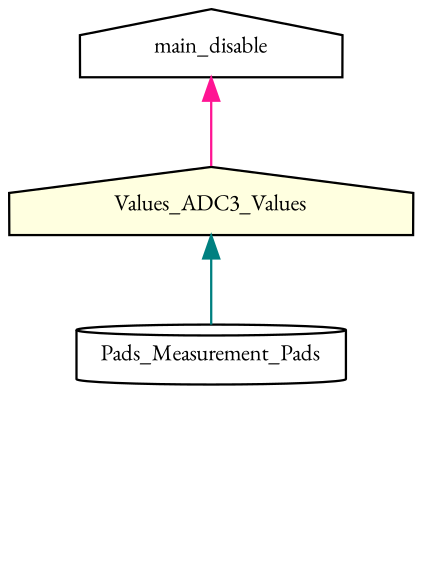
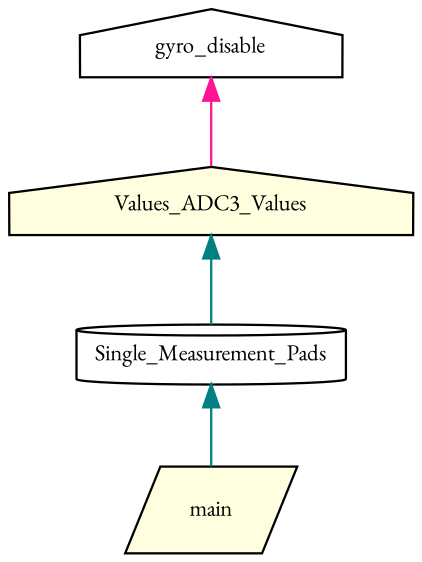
(211, 47) -> (211, 47)
(211, 355) -> (211, 355)
none -> (211, 510)
